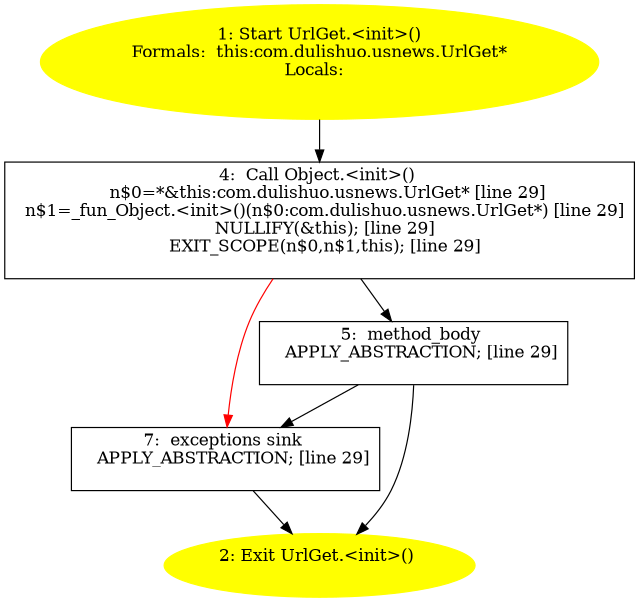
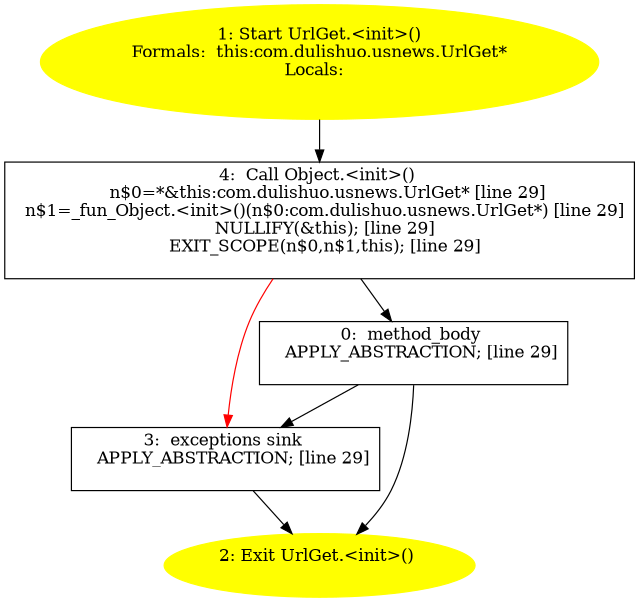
(414, 353) -> (414, 353)
(226, 459) -> (226, 459)
